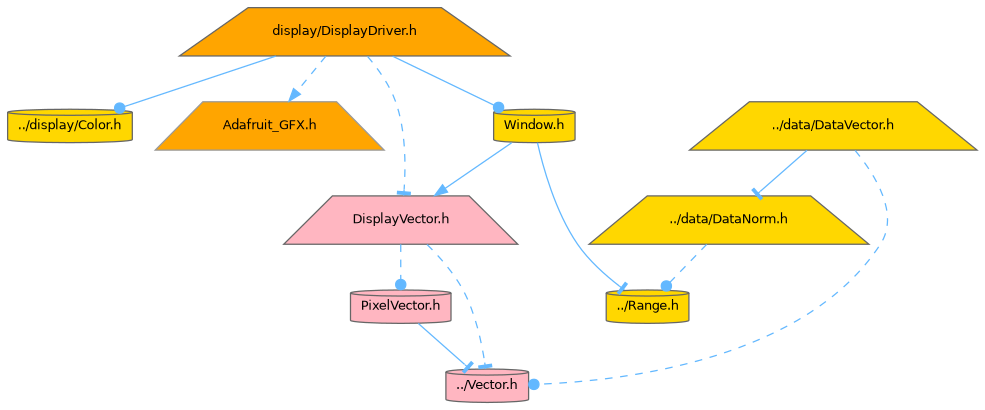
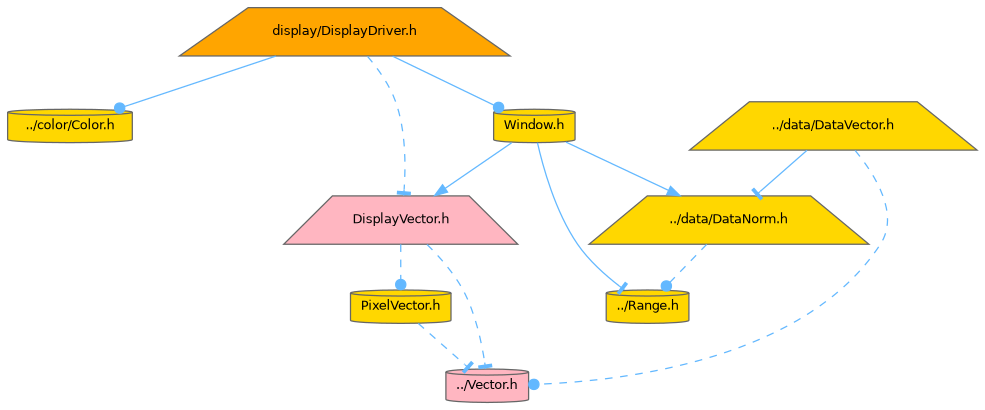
(70, 126) -> (70, 126)
(270, 126) -> none
none -> (617, 166)
(401, 307) -> (401, 307)
(441, 344) -> (441, 344)
